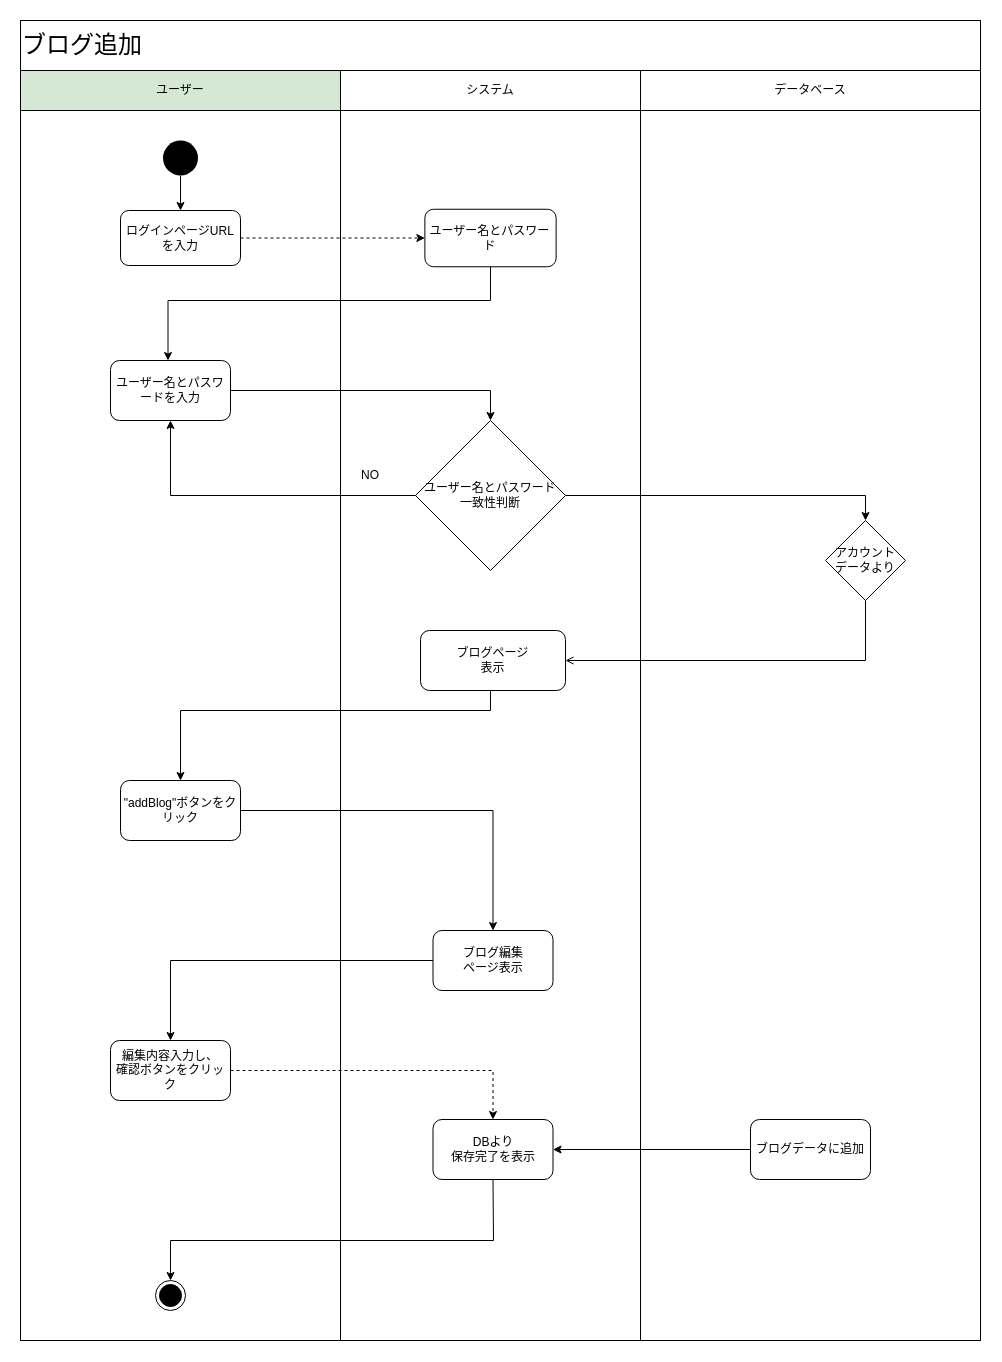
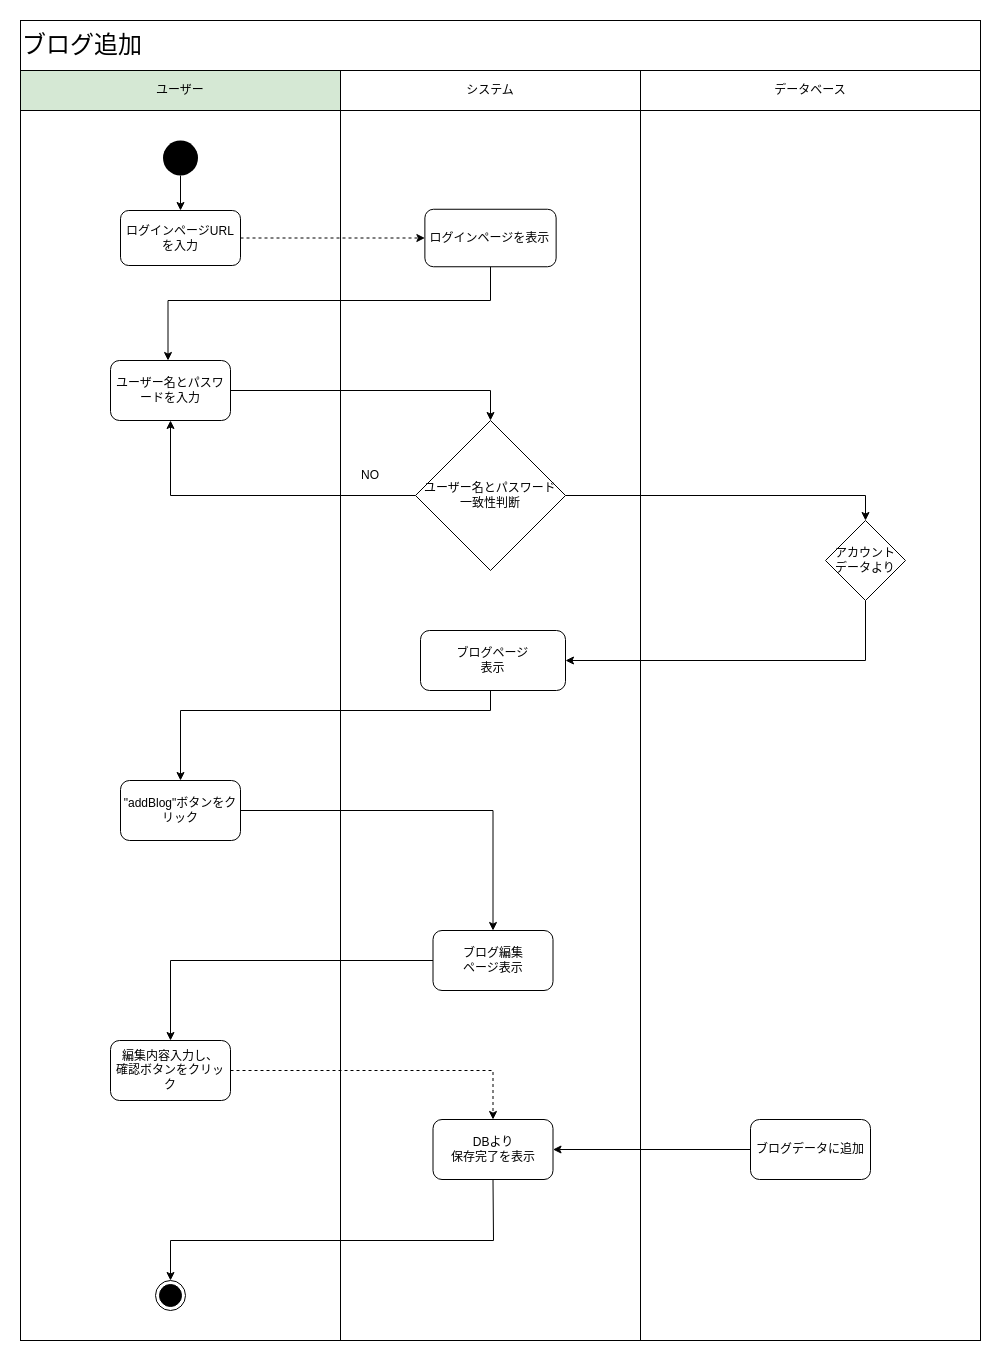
(490, 239) -> (490, 239)
(571, 661) -> (573, 661)
